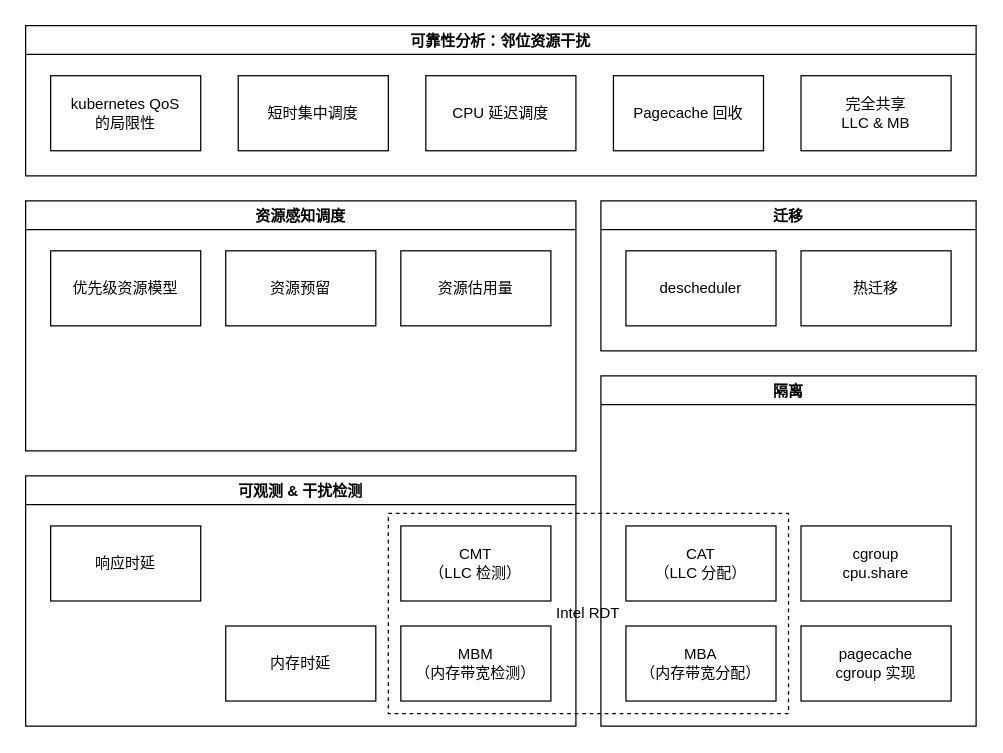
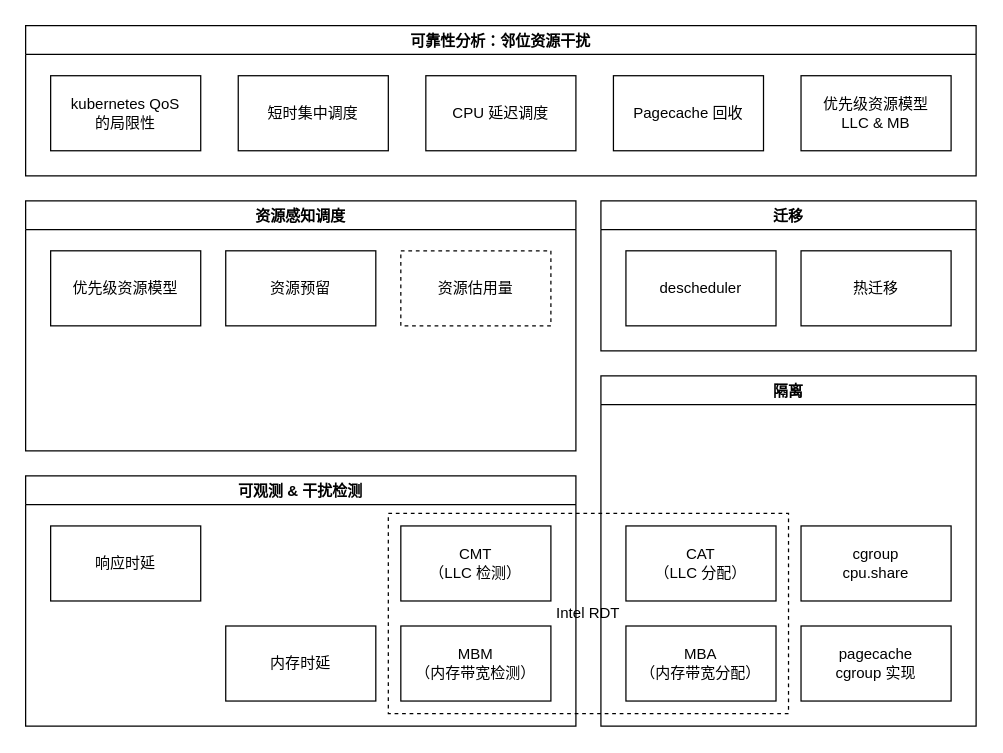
(876, 113) -> (876, 113)
(476, 288) -> (476, 288)
